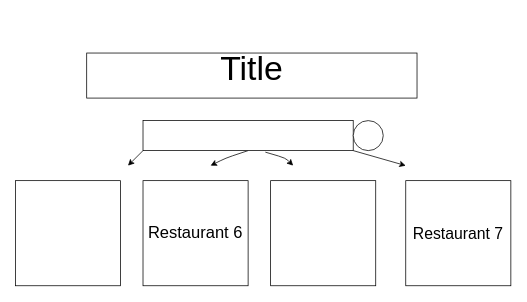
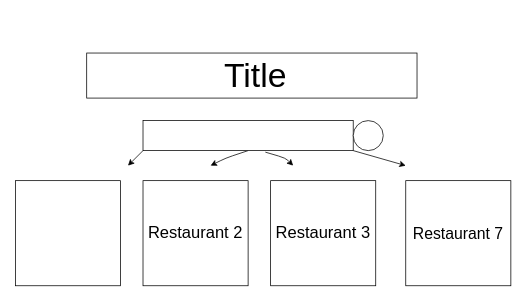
(252, 68) -> (255, 75)
(195, 233) -> (195, 233)
none -> (323, 233)
